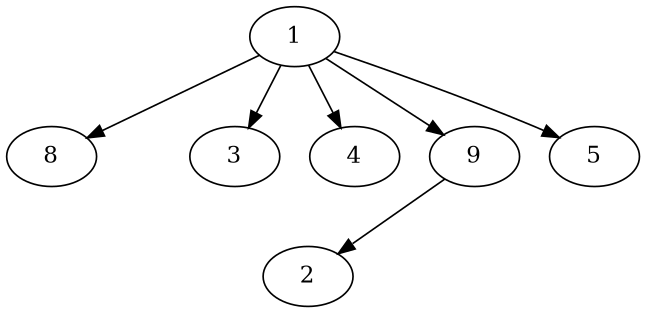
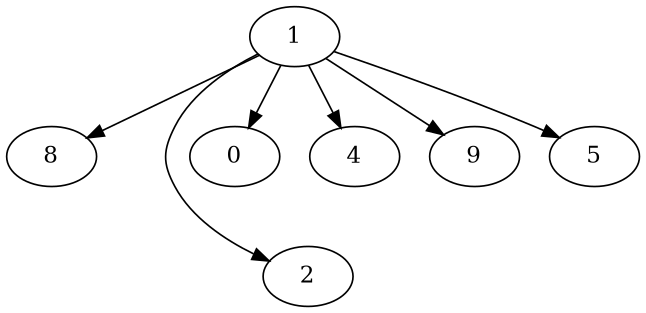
(235, 157) -> (235, 157)
(399, 211) -> (166, 153)
